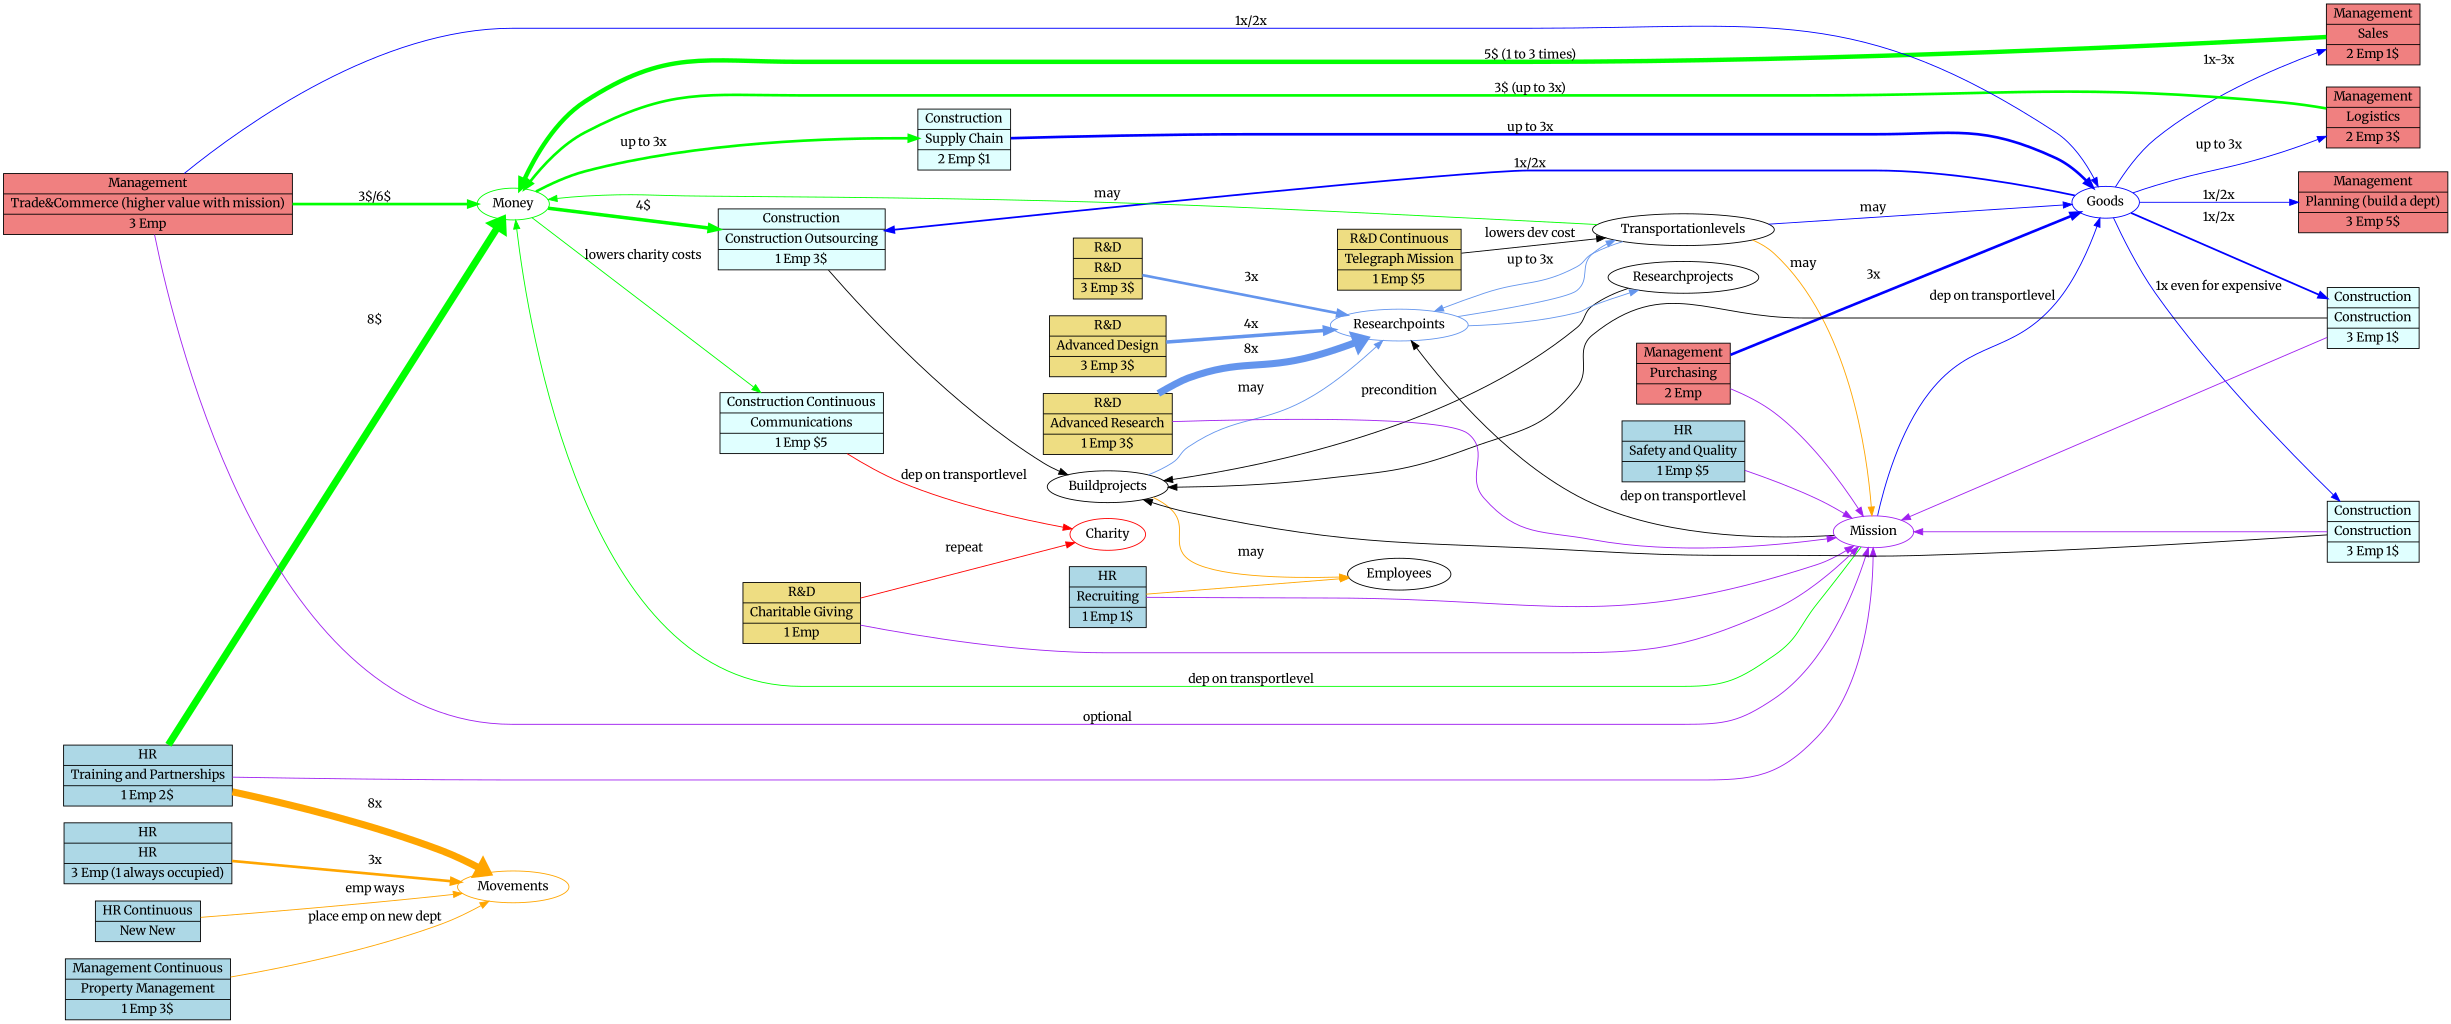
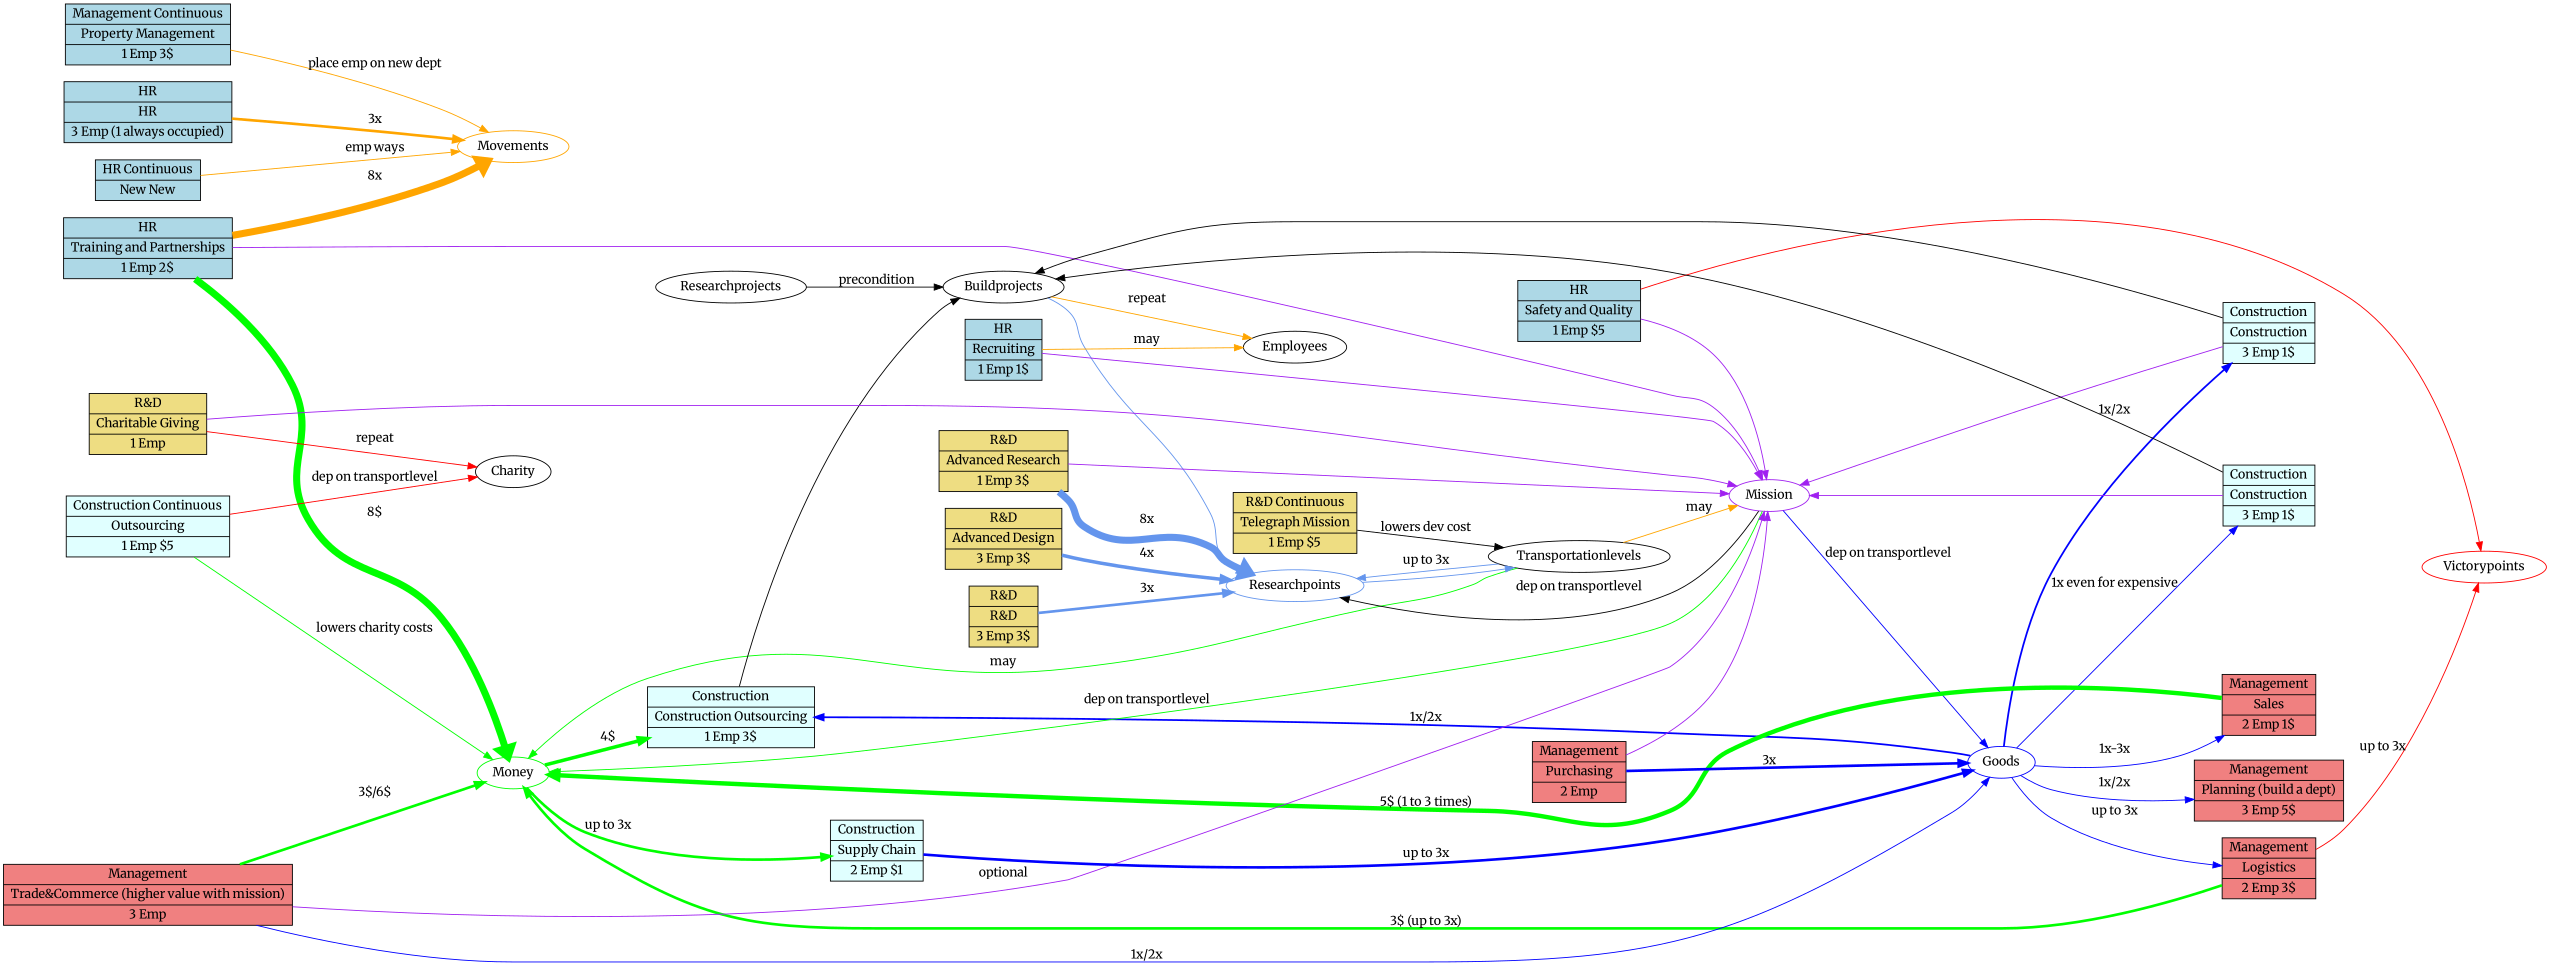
(1916, 215) -> none
(643, 302) -> (340, 656)
(1551, 318) -> none
(802, 423) -> (148, 526)
(1108, 534) -> (513, 472)
(1251, 553) -> (1147, 299)
none -> (2484, 567)
